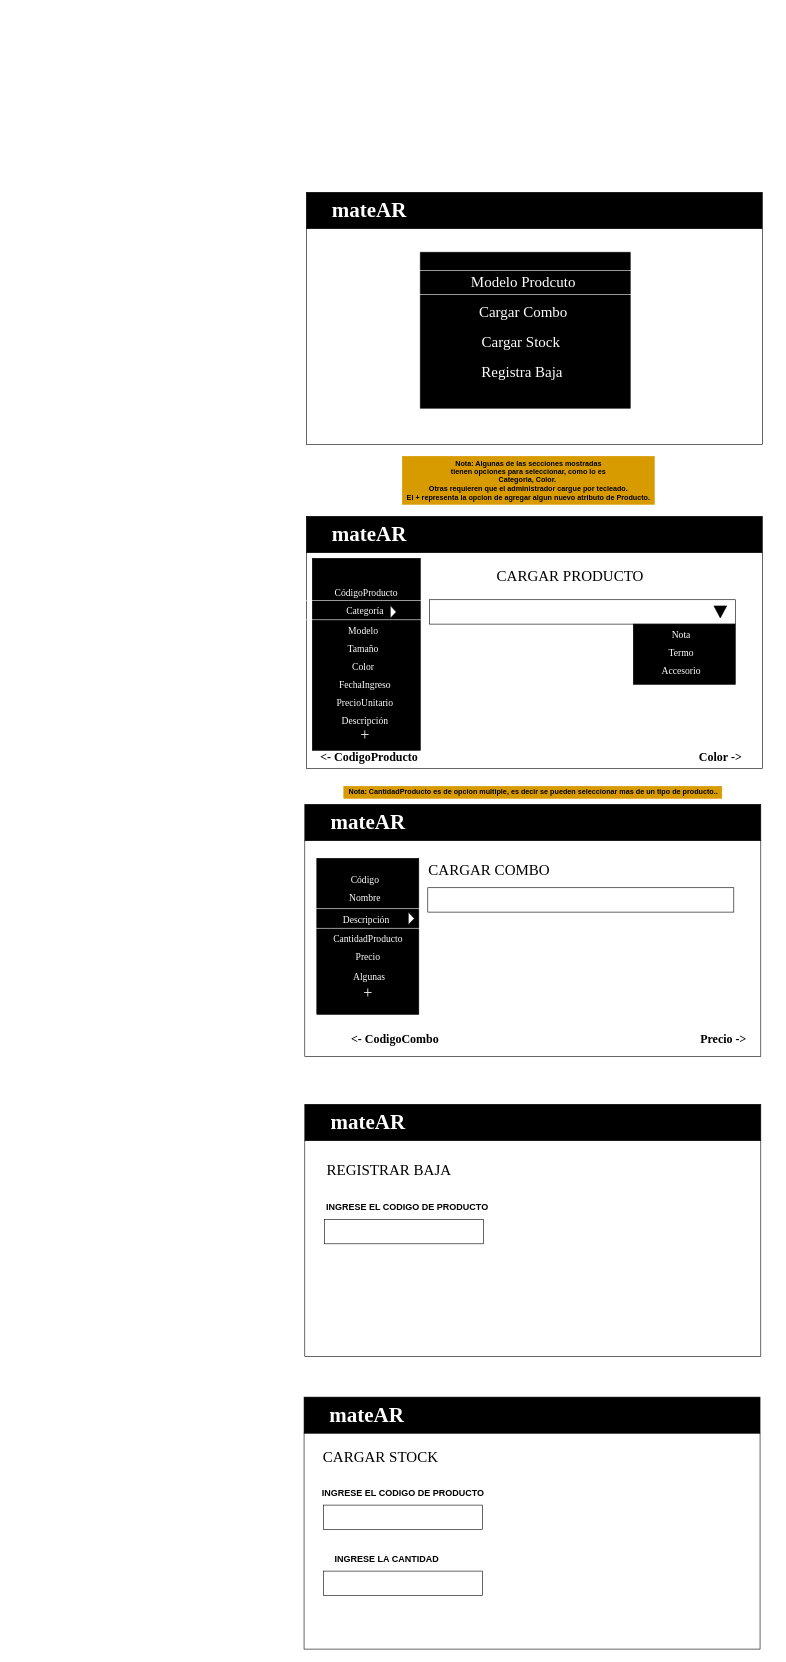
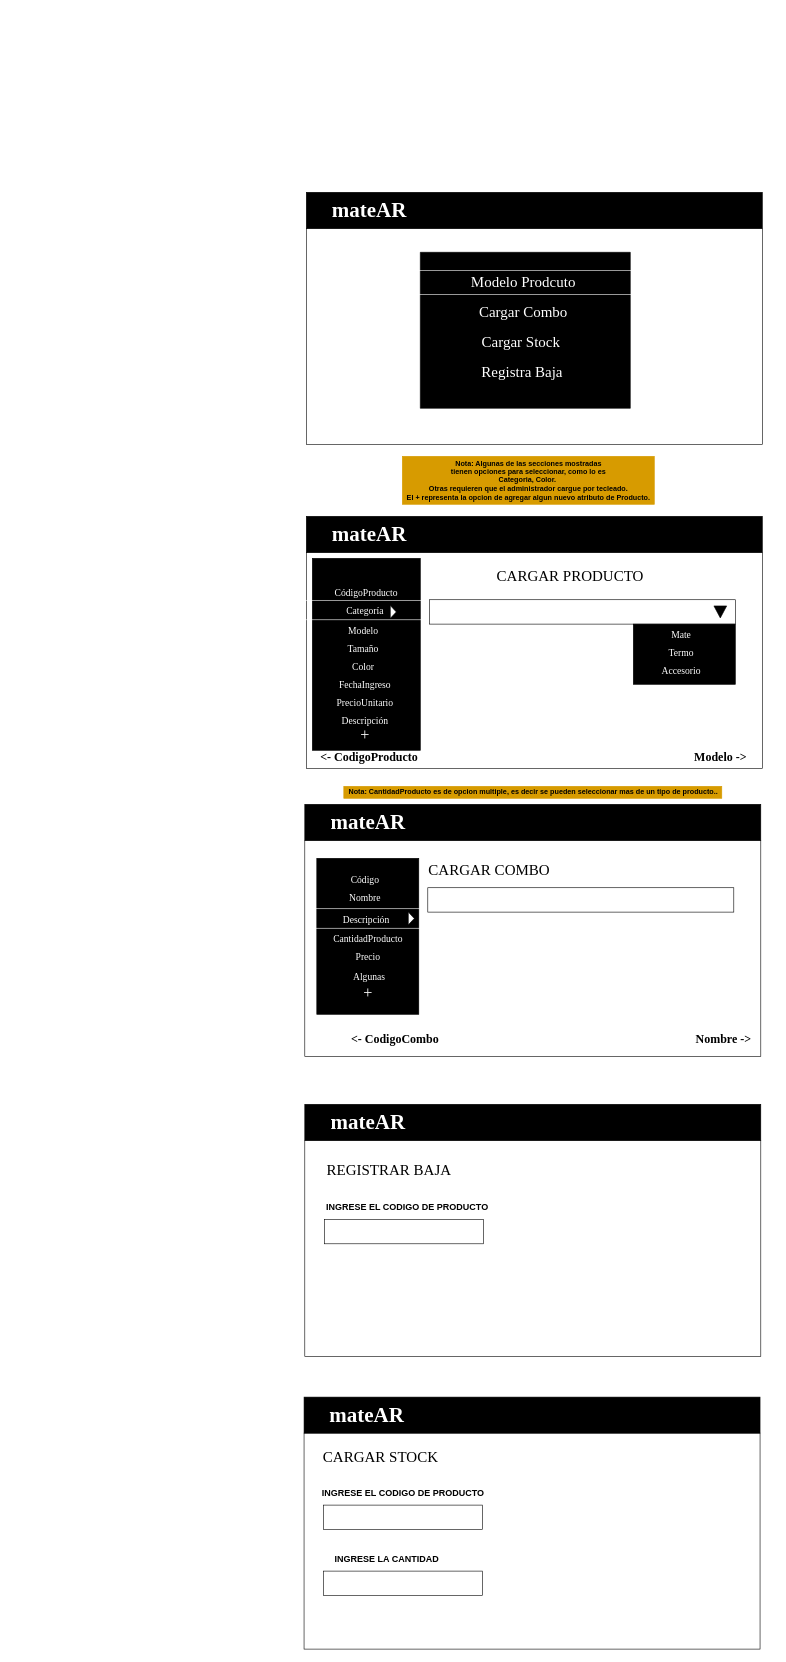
(681, 633) -> (681, 633)
(721, 756) -> (721, 756)
(724, 1038) -> (724, 1038)
